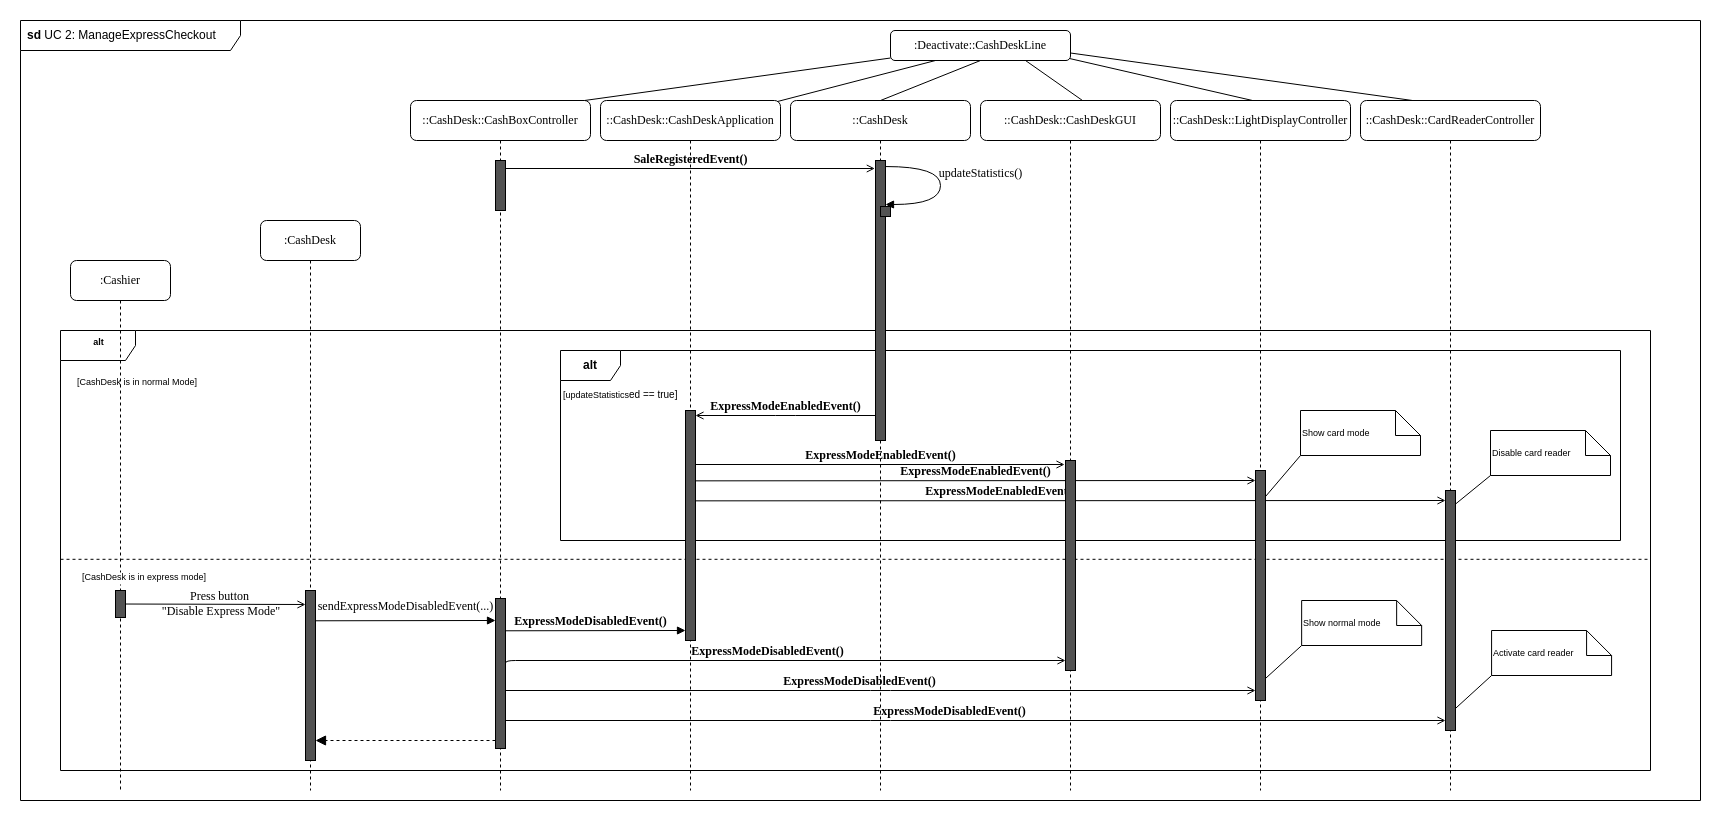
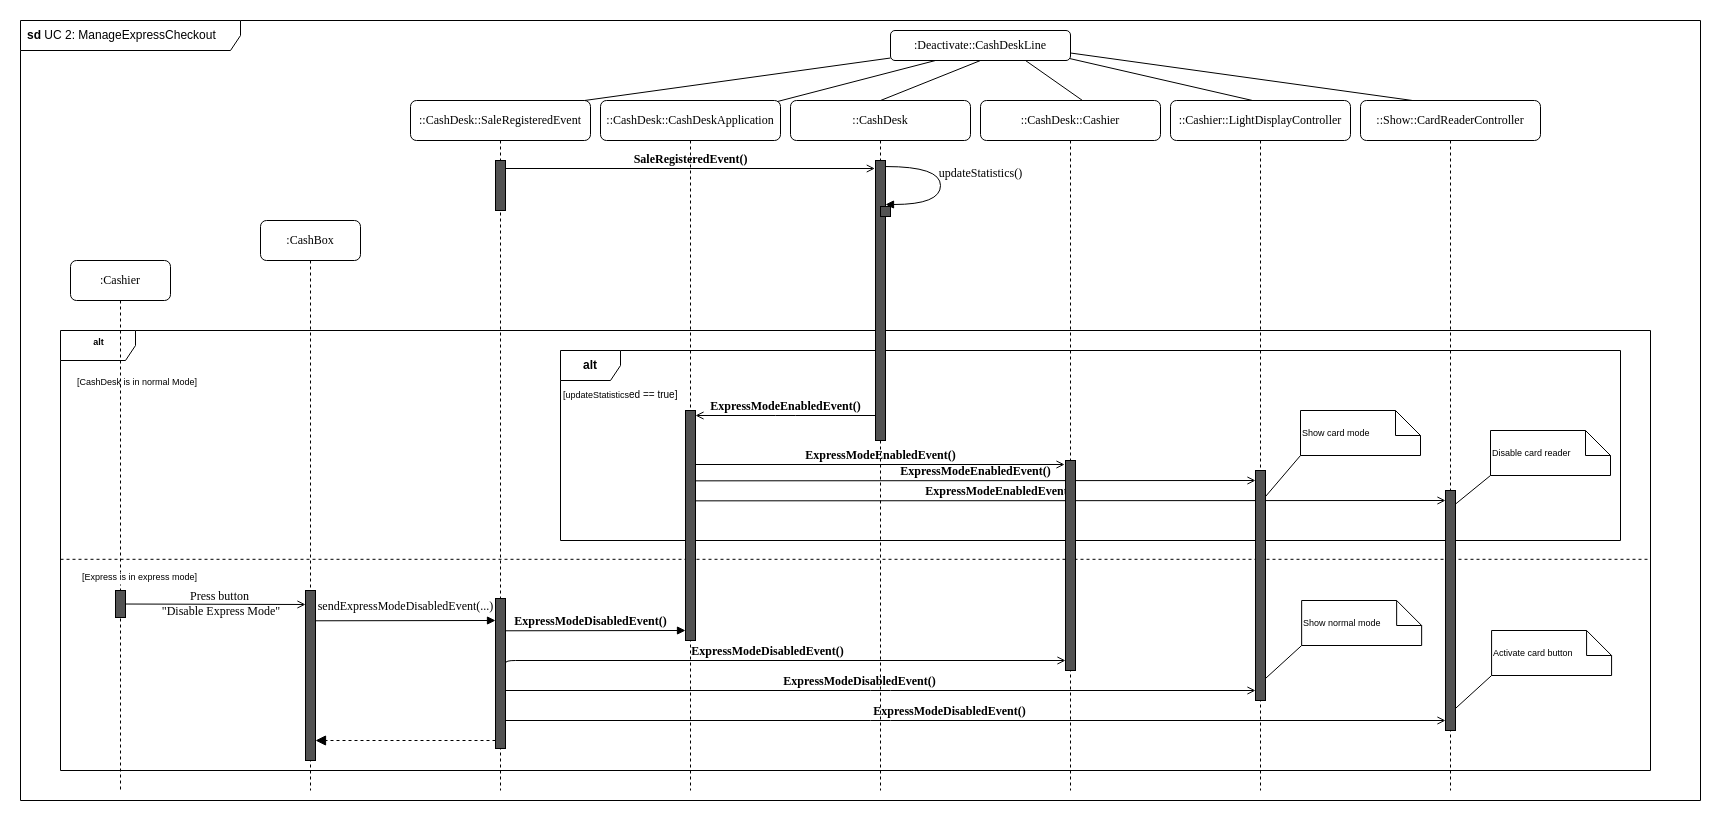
(501, 121) -> (501, 121)
(1071, 121) -> (1071, 121)
(1261, 121) -> (1261, 121)
(1451, 121) -> (1451, 121)
(311, 241) -> (311, 241)
(148, 577) -> (146, 577)
(1540, 654) -> (1540, 654)
